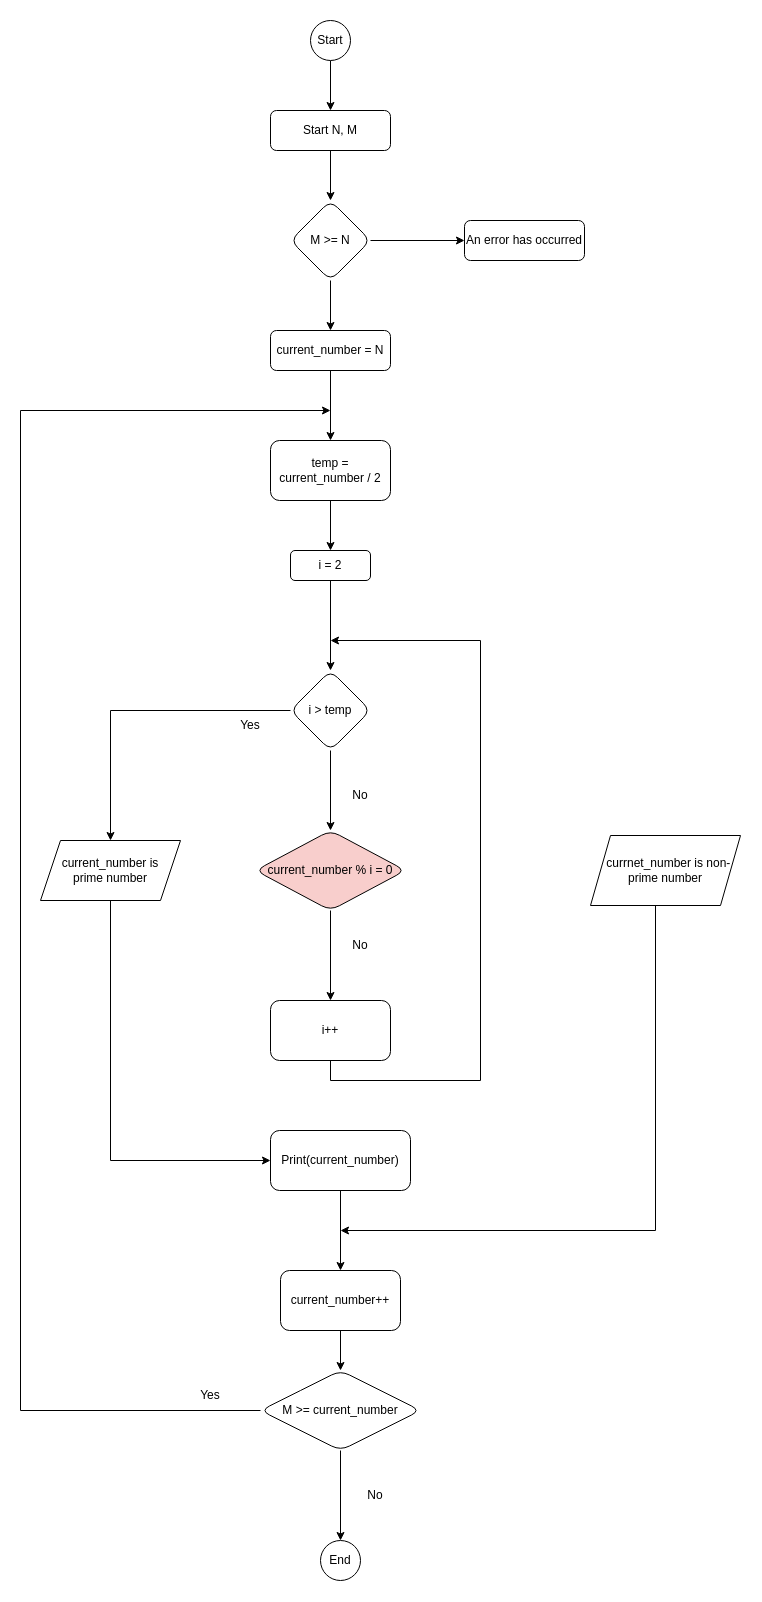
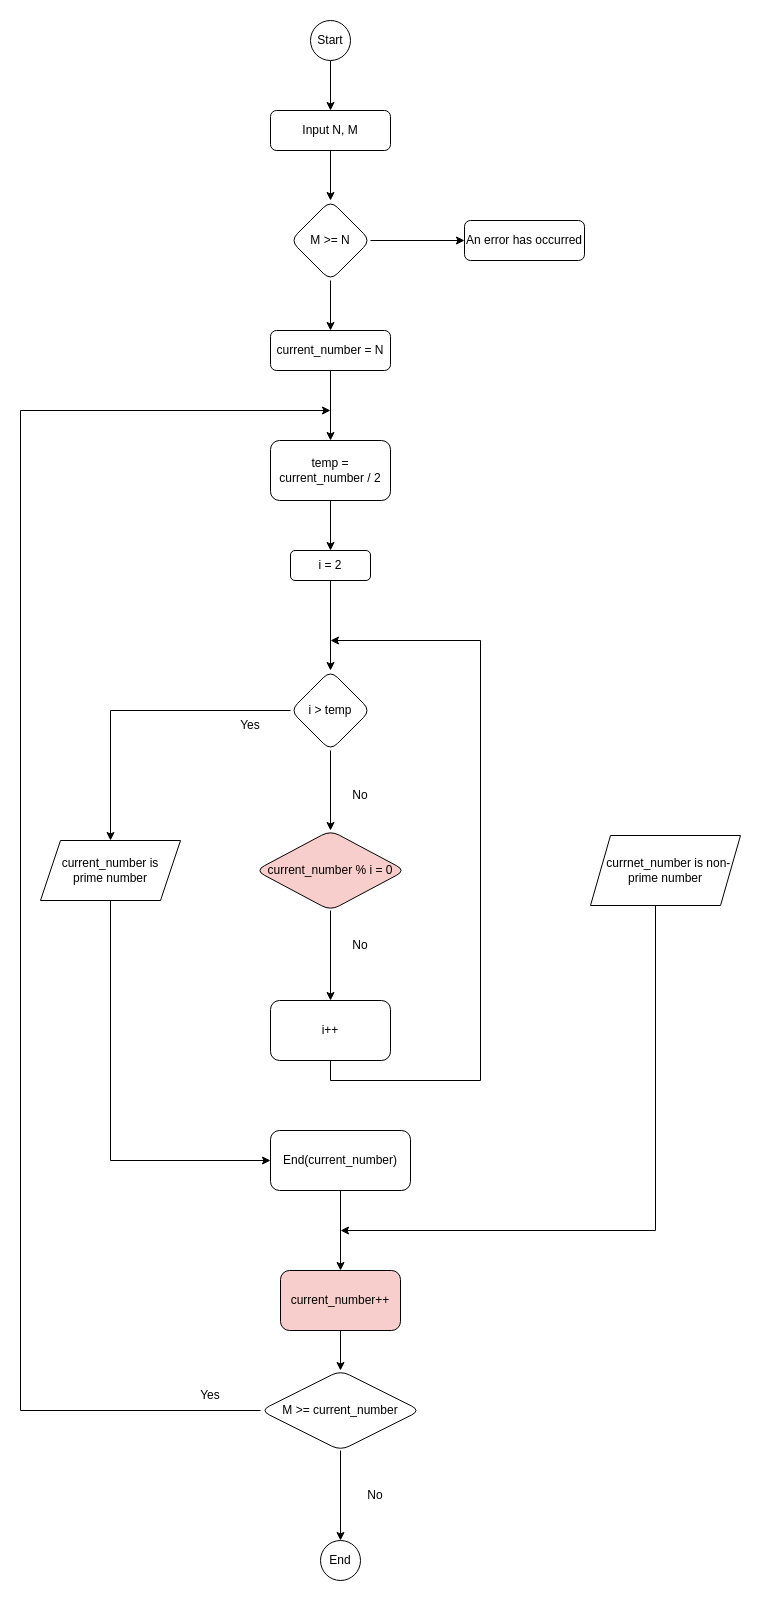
(331, 131) -> (331, 131)
(341, 1161) -> (341, 1161)
(341, 1301) -> (341, 1301)
